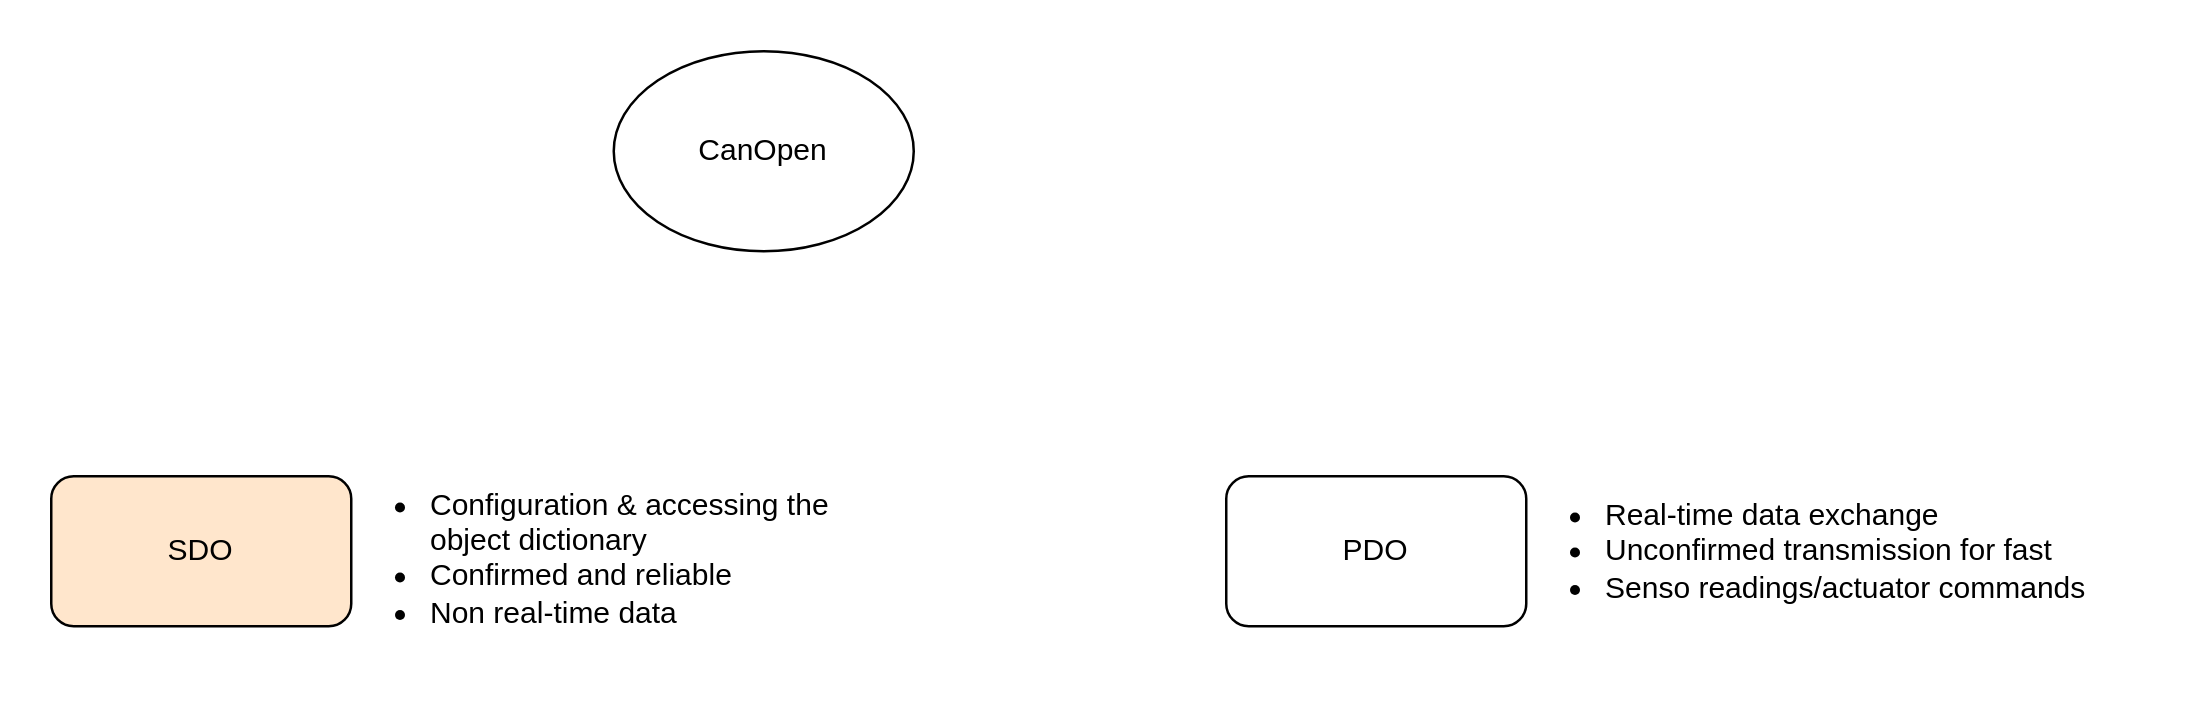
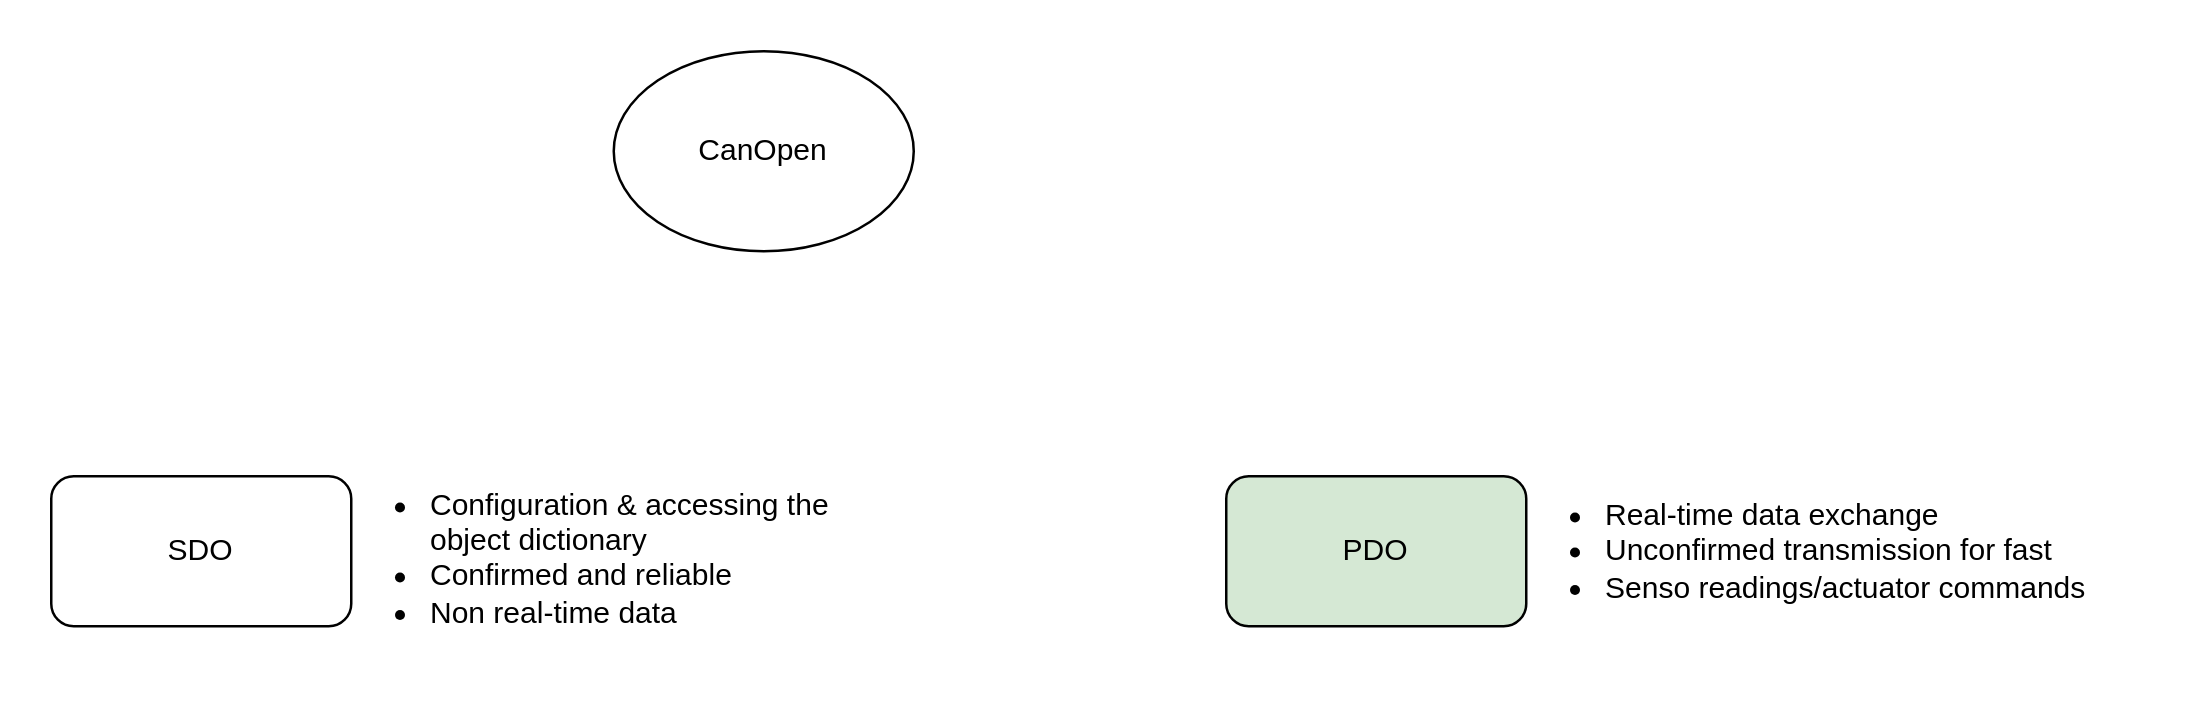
(201, 551) -> (201, 551)
(1376, 551) -> (1376, 551)
